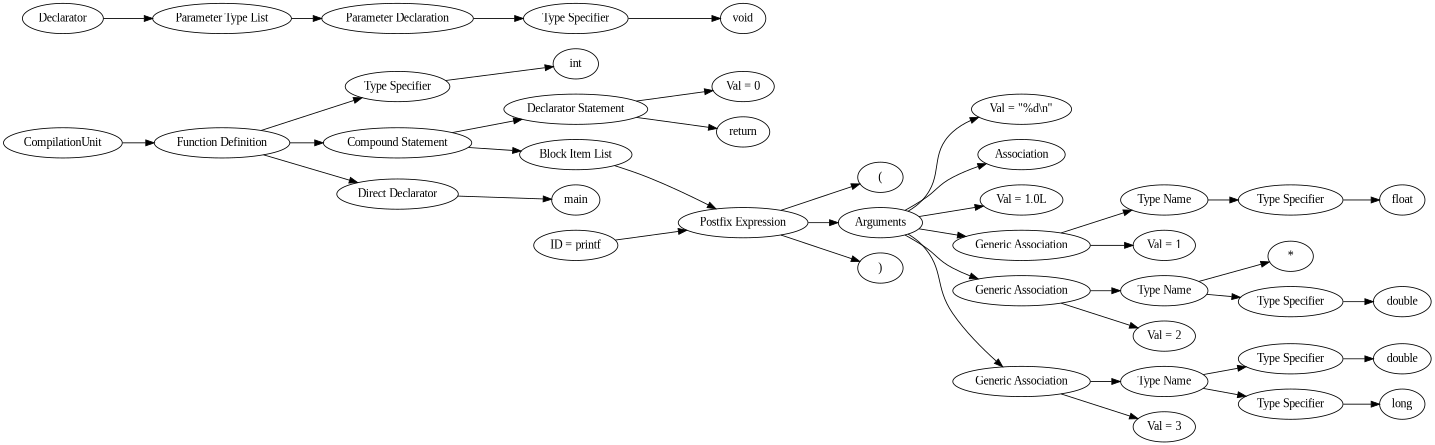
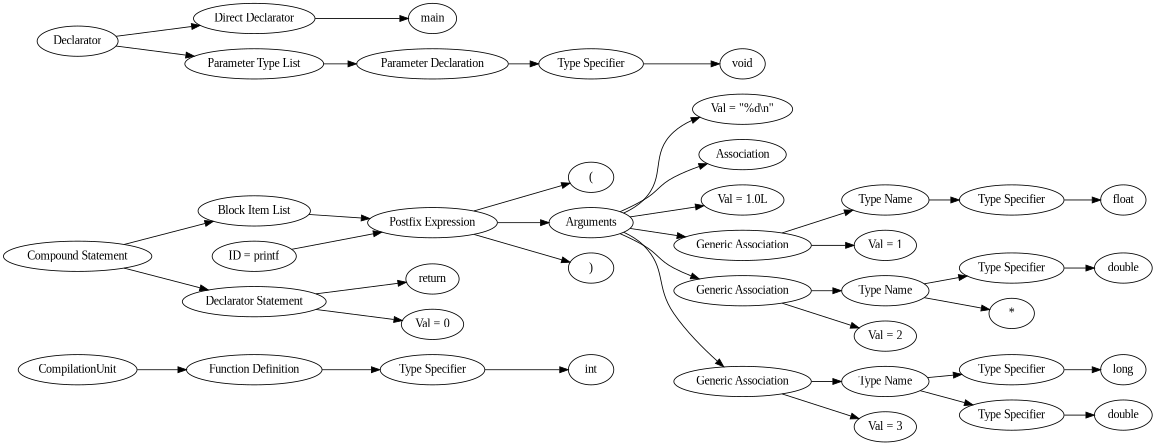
(302, 143) -> none
(307, 168) -> (154, 31)
